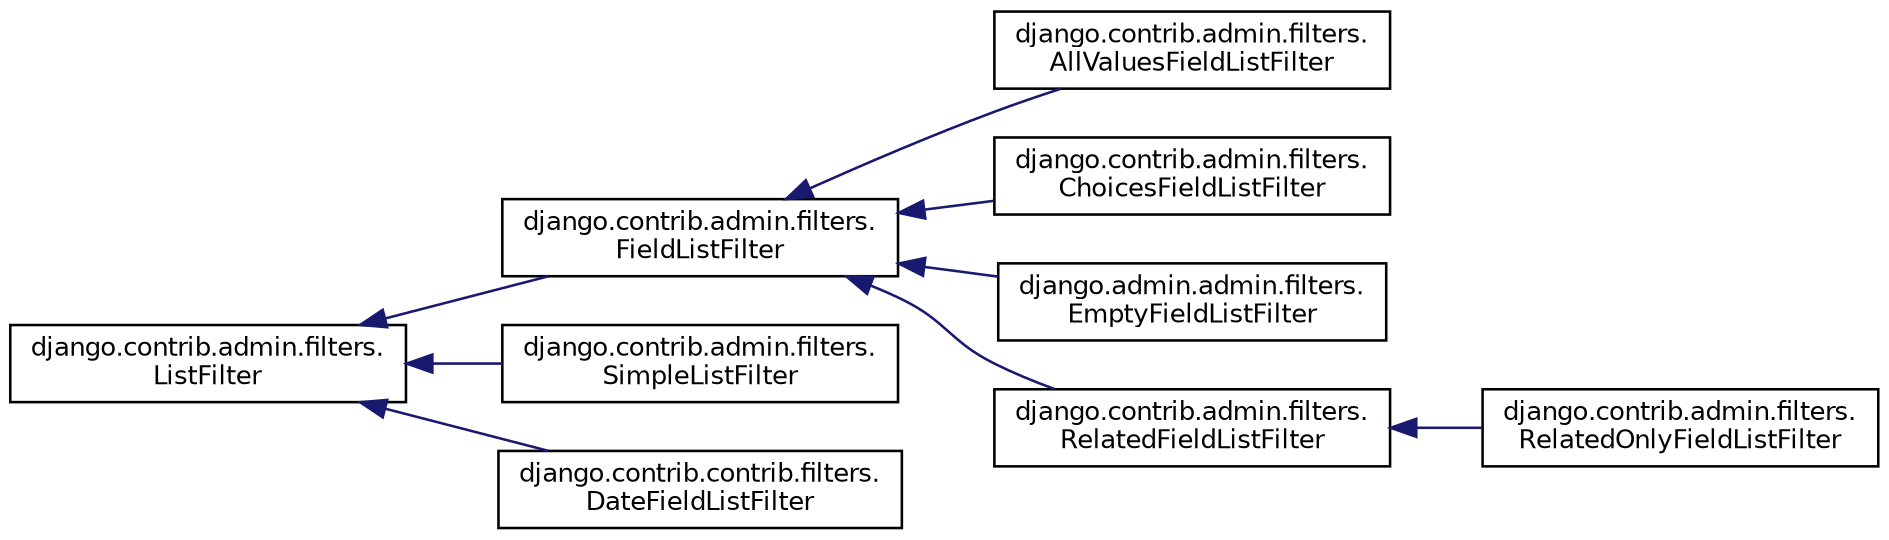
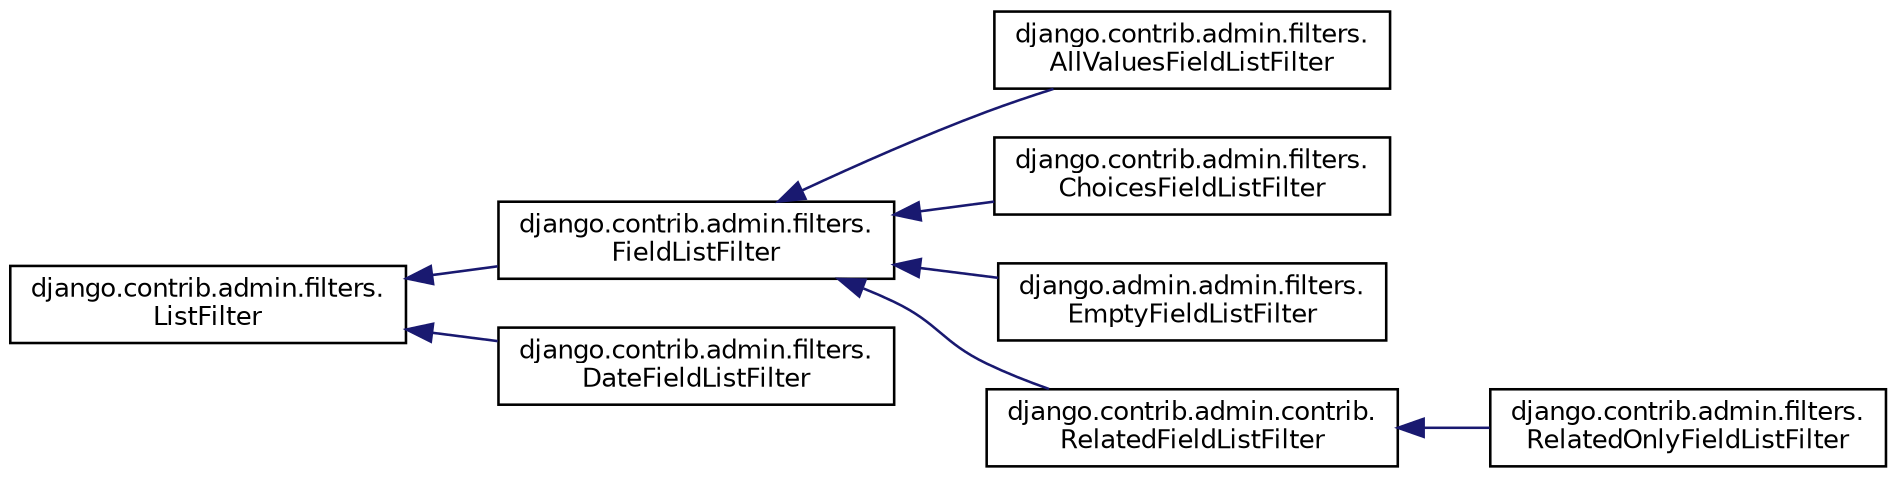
(700, 364) -> none
(1192, 428) -> (1192, 428)
(700, 489) -> (696, 366)
